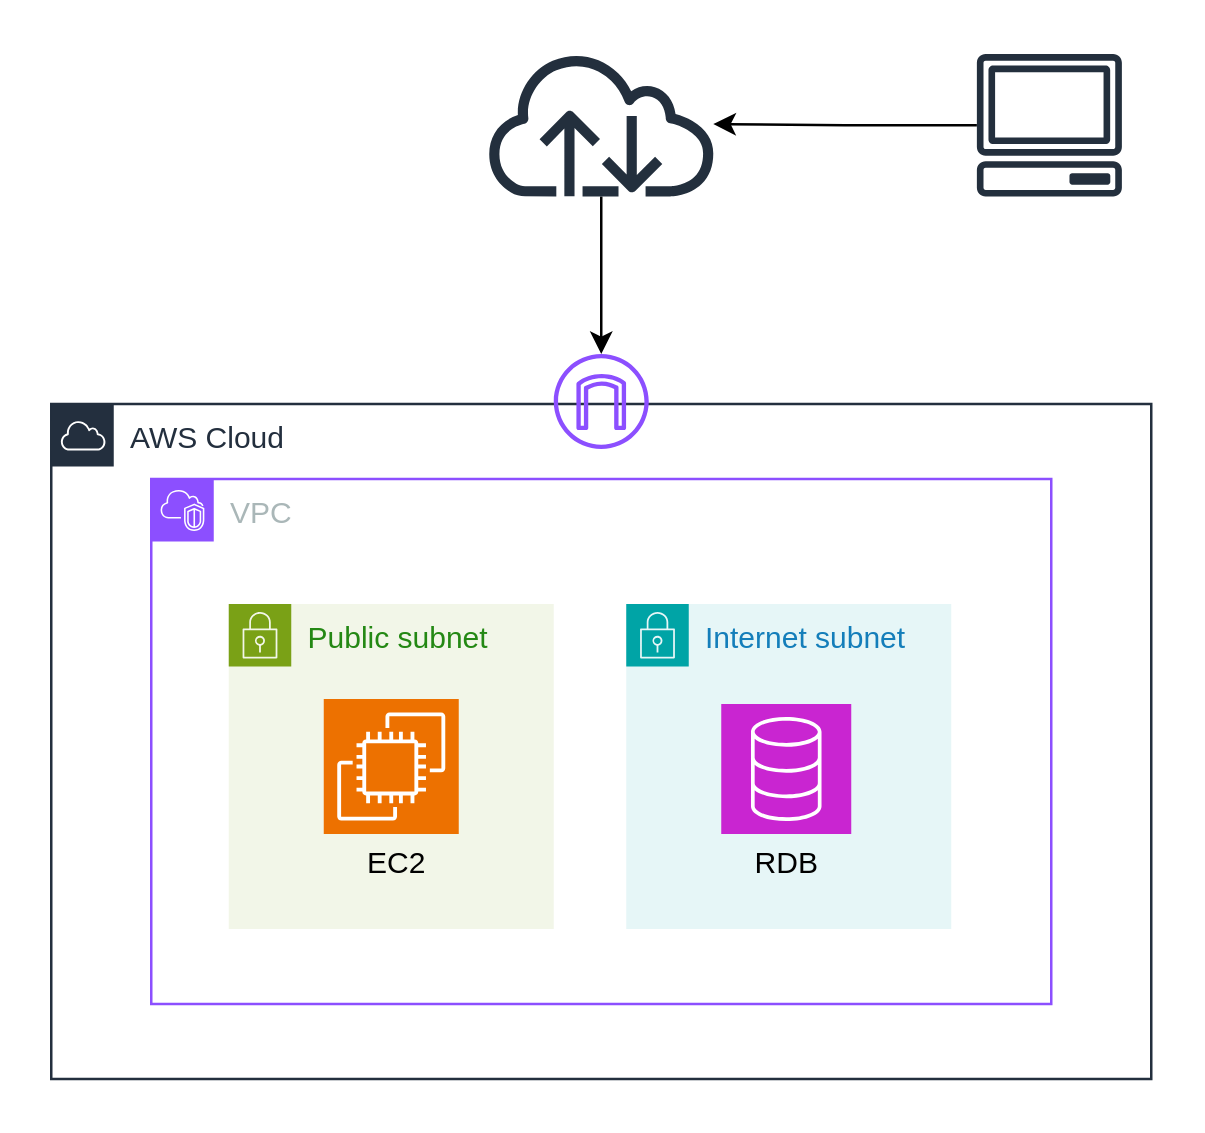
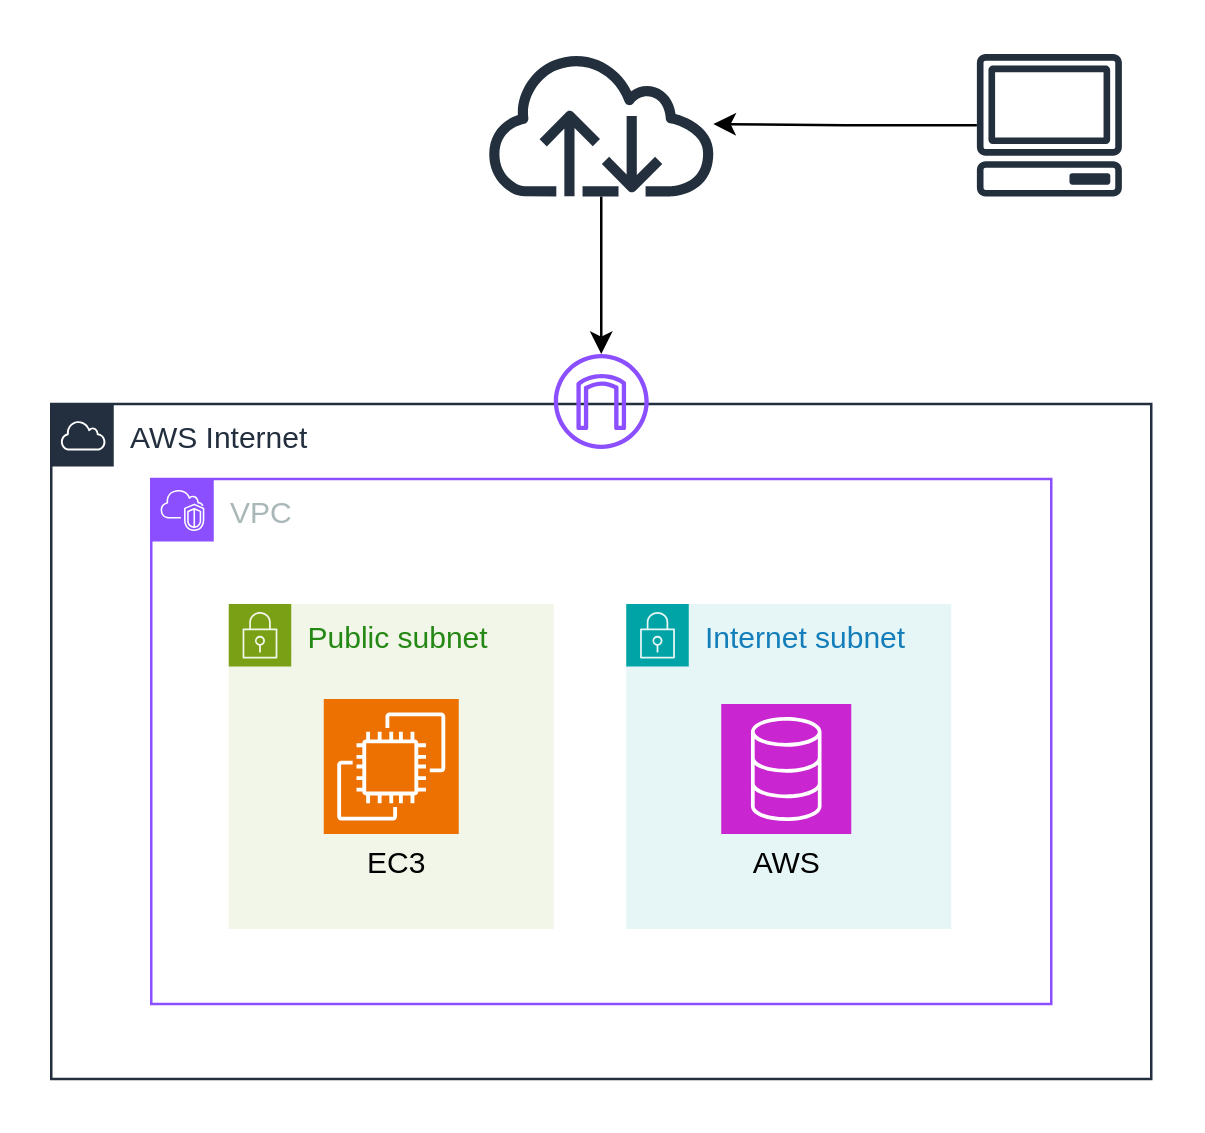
(199, 439) -> (228, 439)
(398, 864) -> (398, 864)
(788, 864) -> (788, 864)
